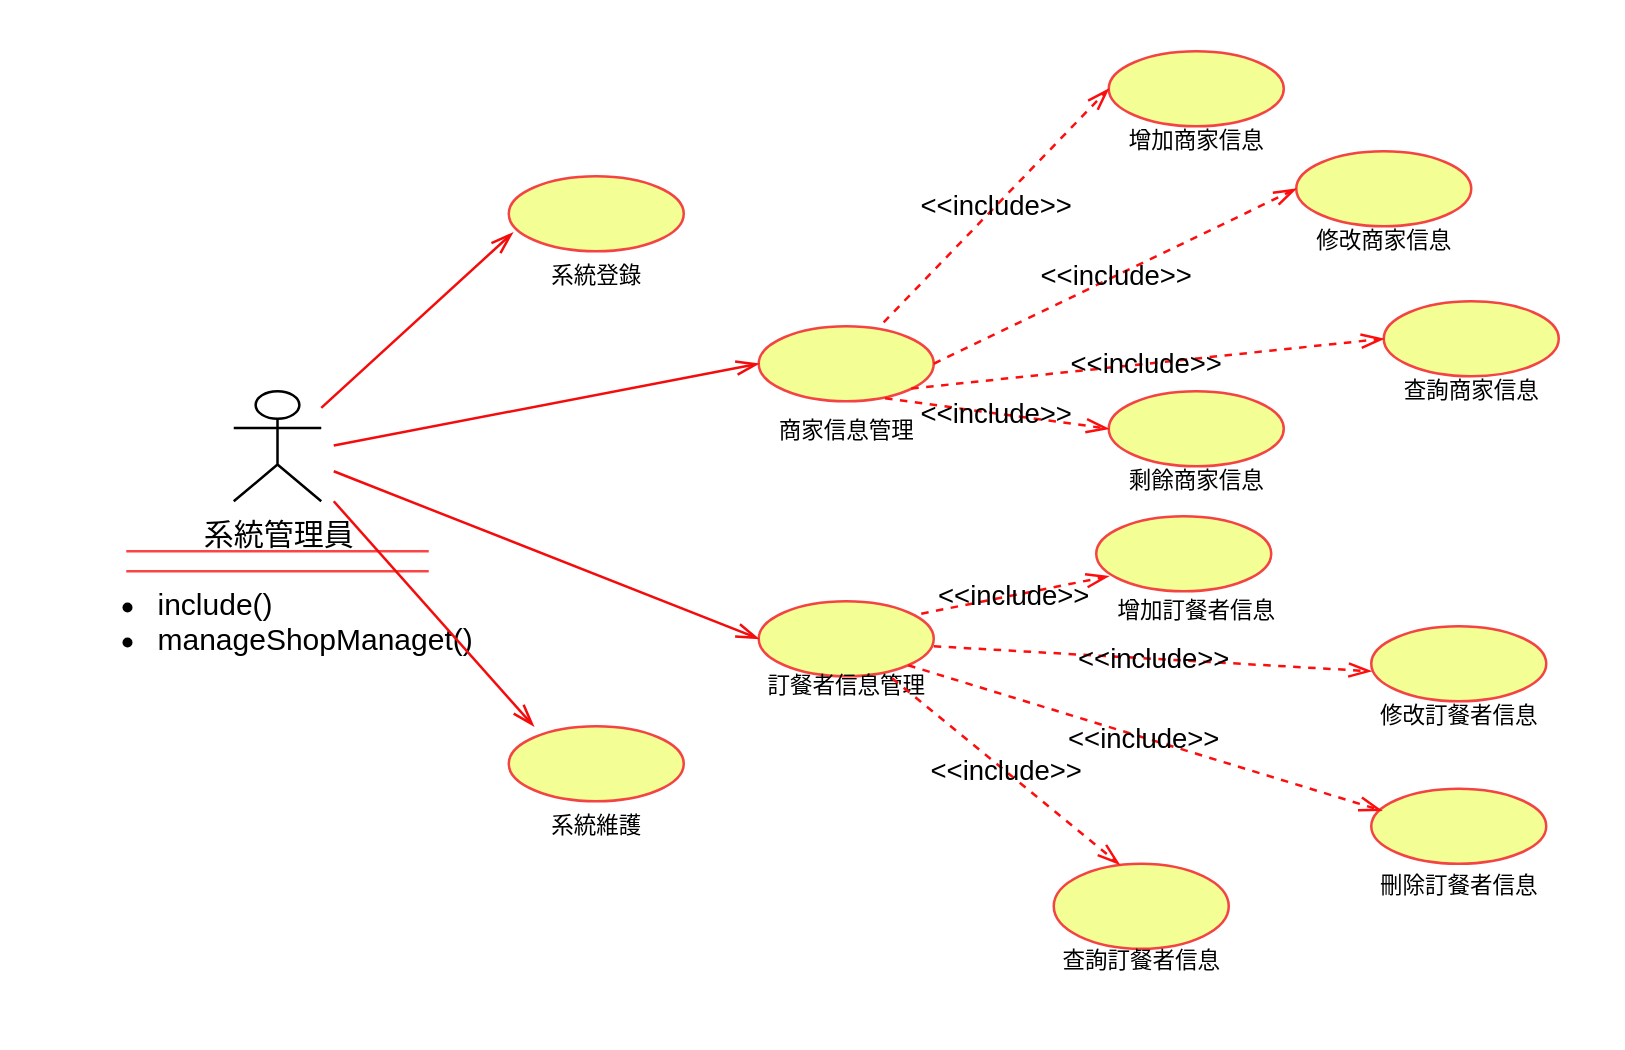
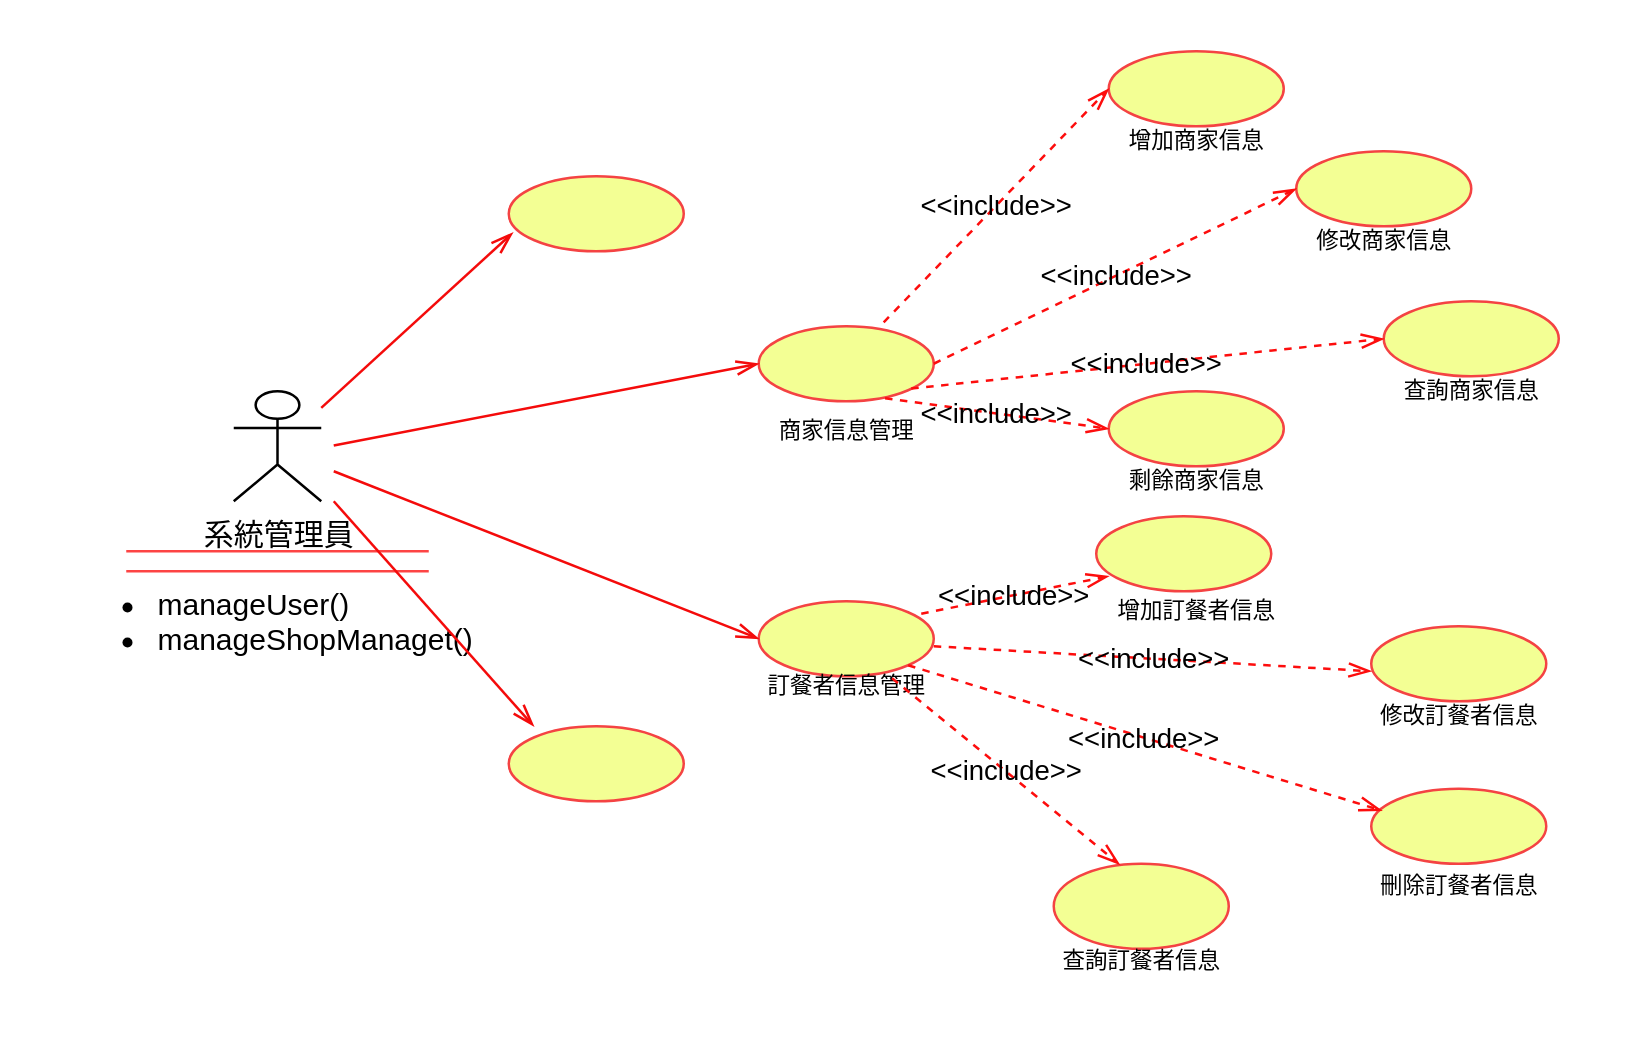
(596, 276) -> none
(218, 614) -> (218, 614)
(596, 826) -> none
